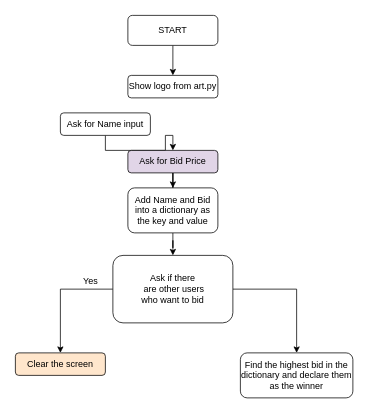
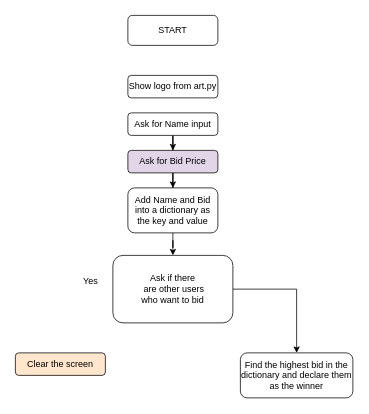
(173, 69) -> none
(105, 124) -> (173, 124)
(60, 318) -> none
